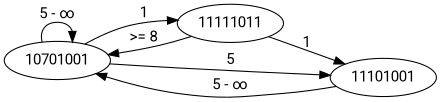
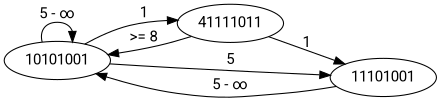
(230, 23) -> (230, 23)
(57, 60) -> (57, 60)
